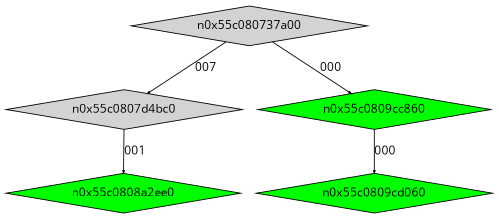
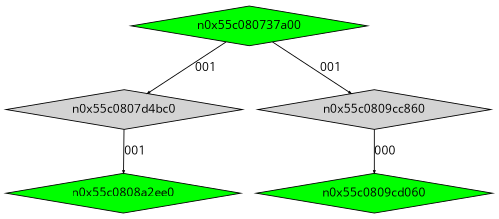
(249, 26) -> (249, 26)
(206, 68) -> (206, 68)
(331, 68) -> (331, 68)
(374, 110) -> (374, 110)
